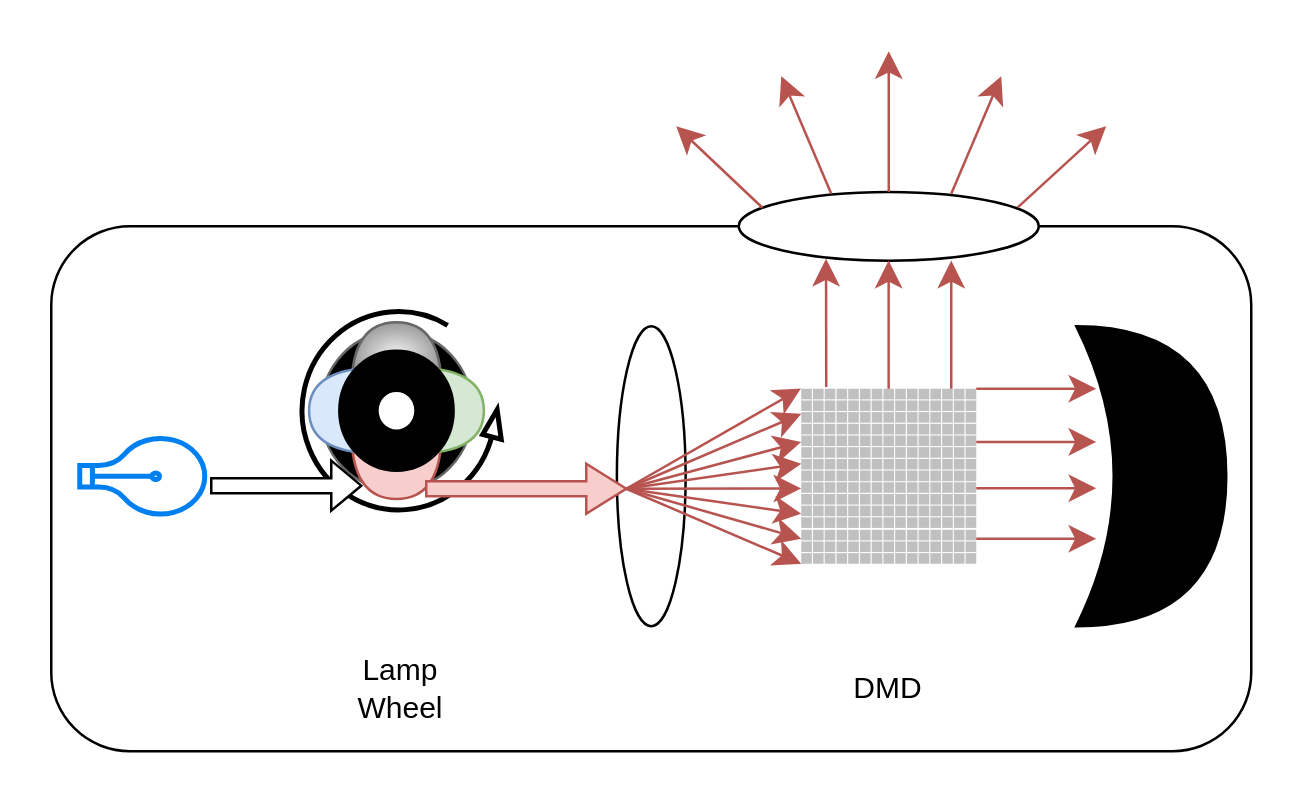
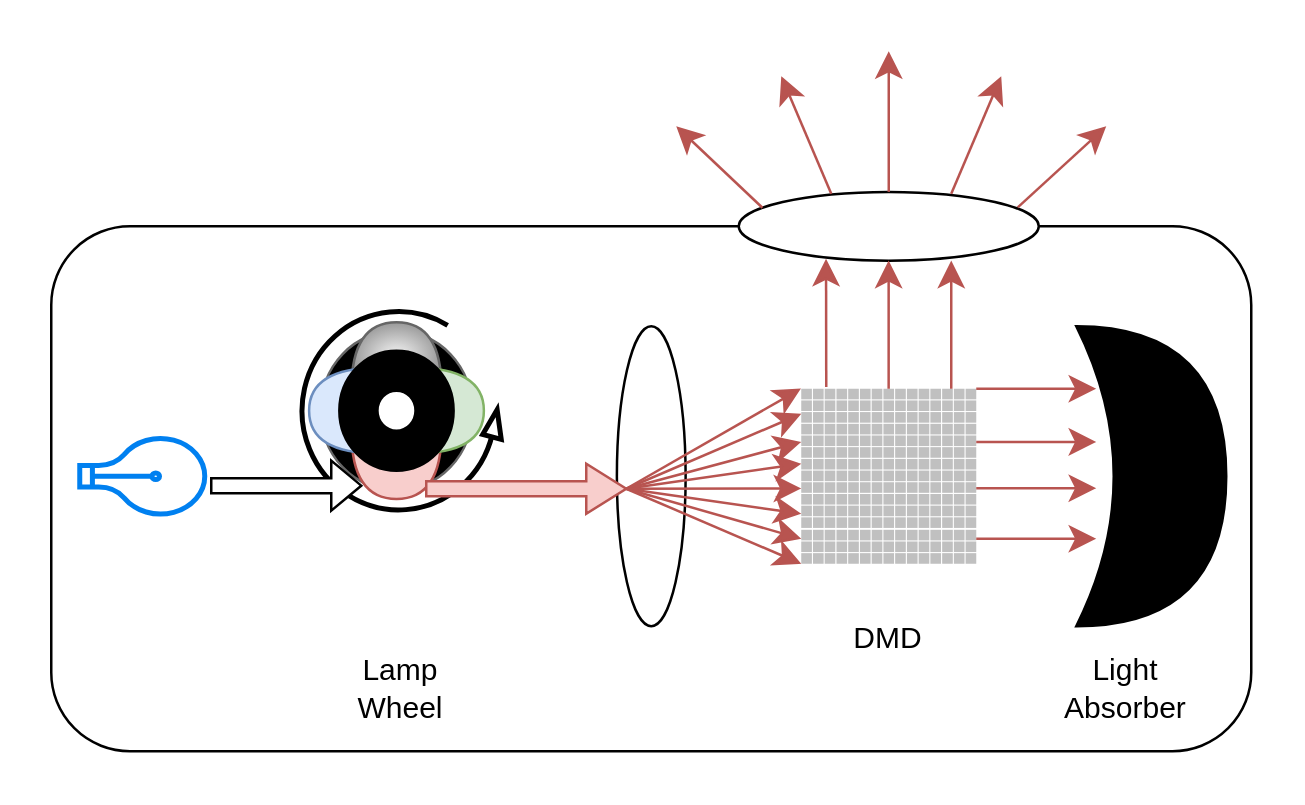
(889, 689) -> (889, 639)
none -> (1126, 689)
